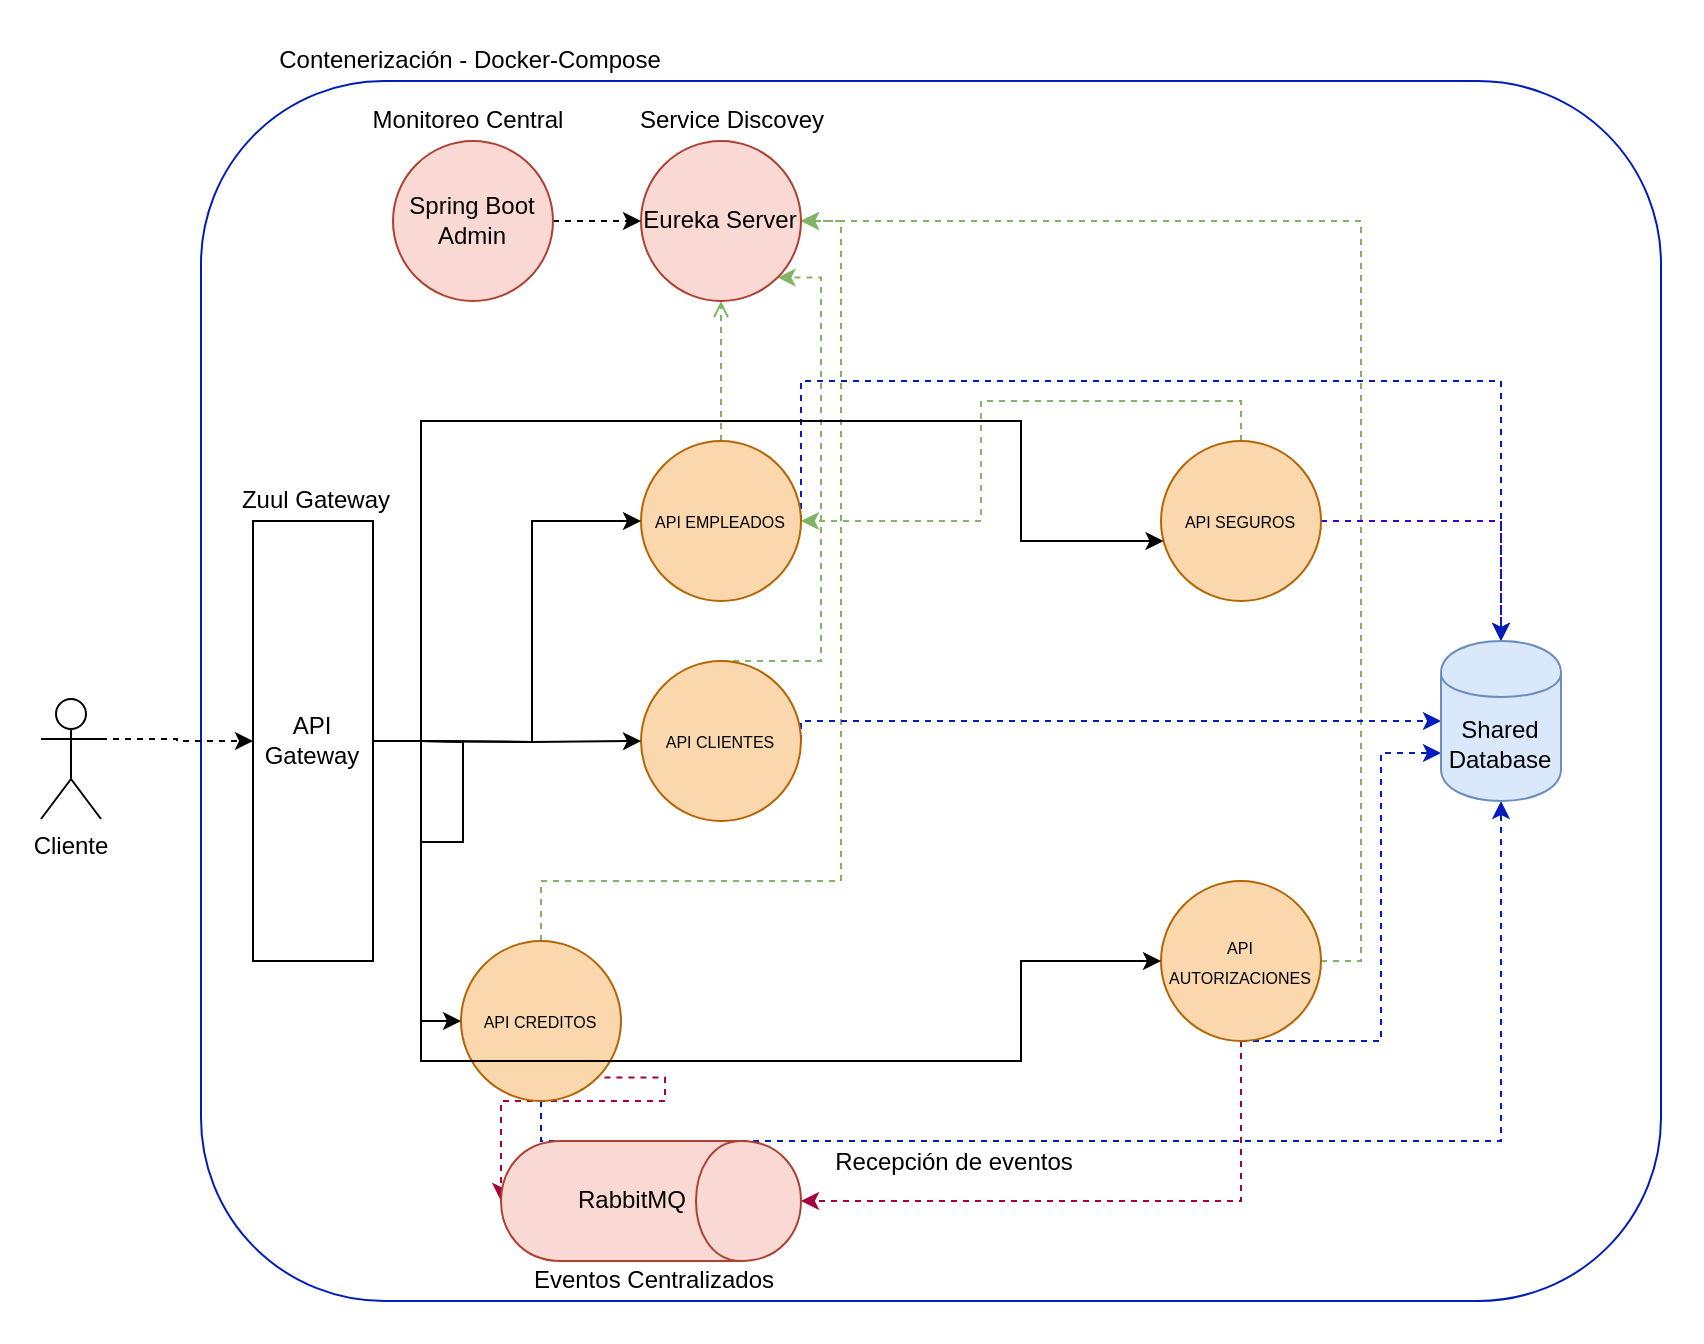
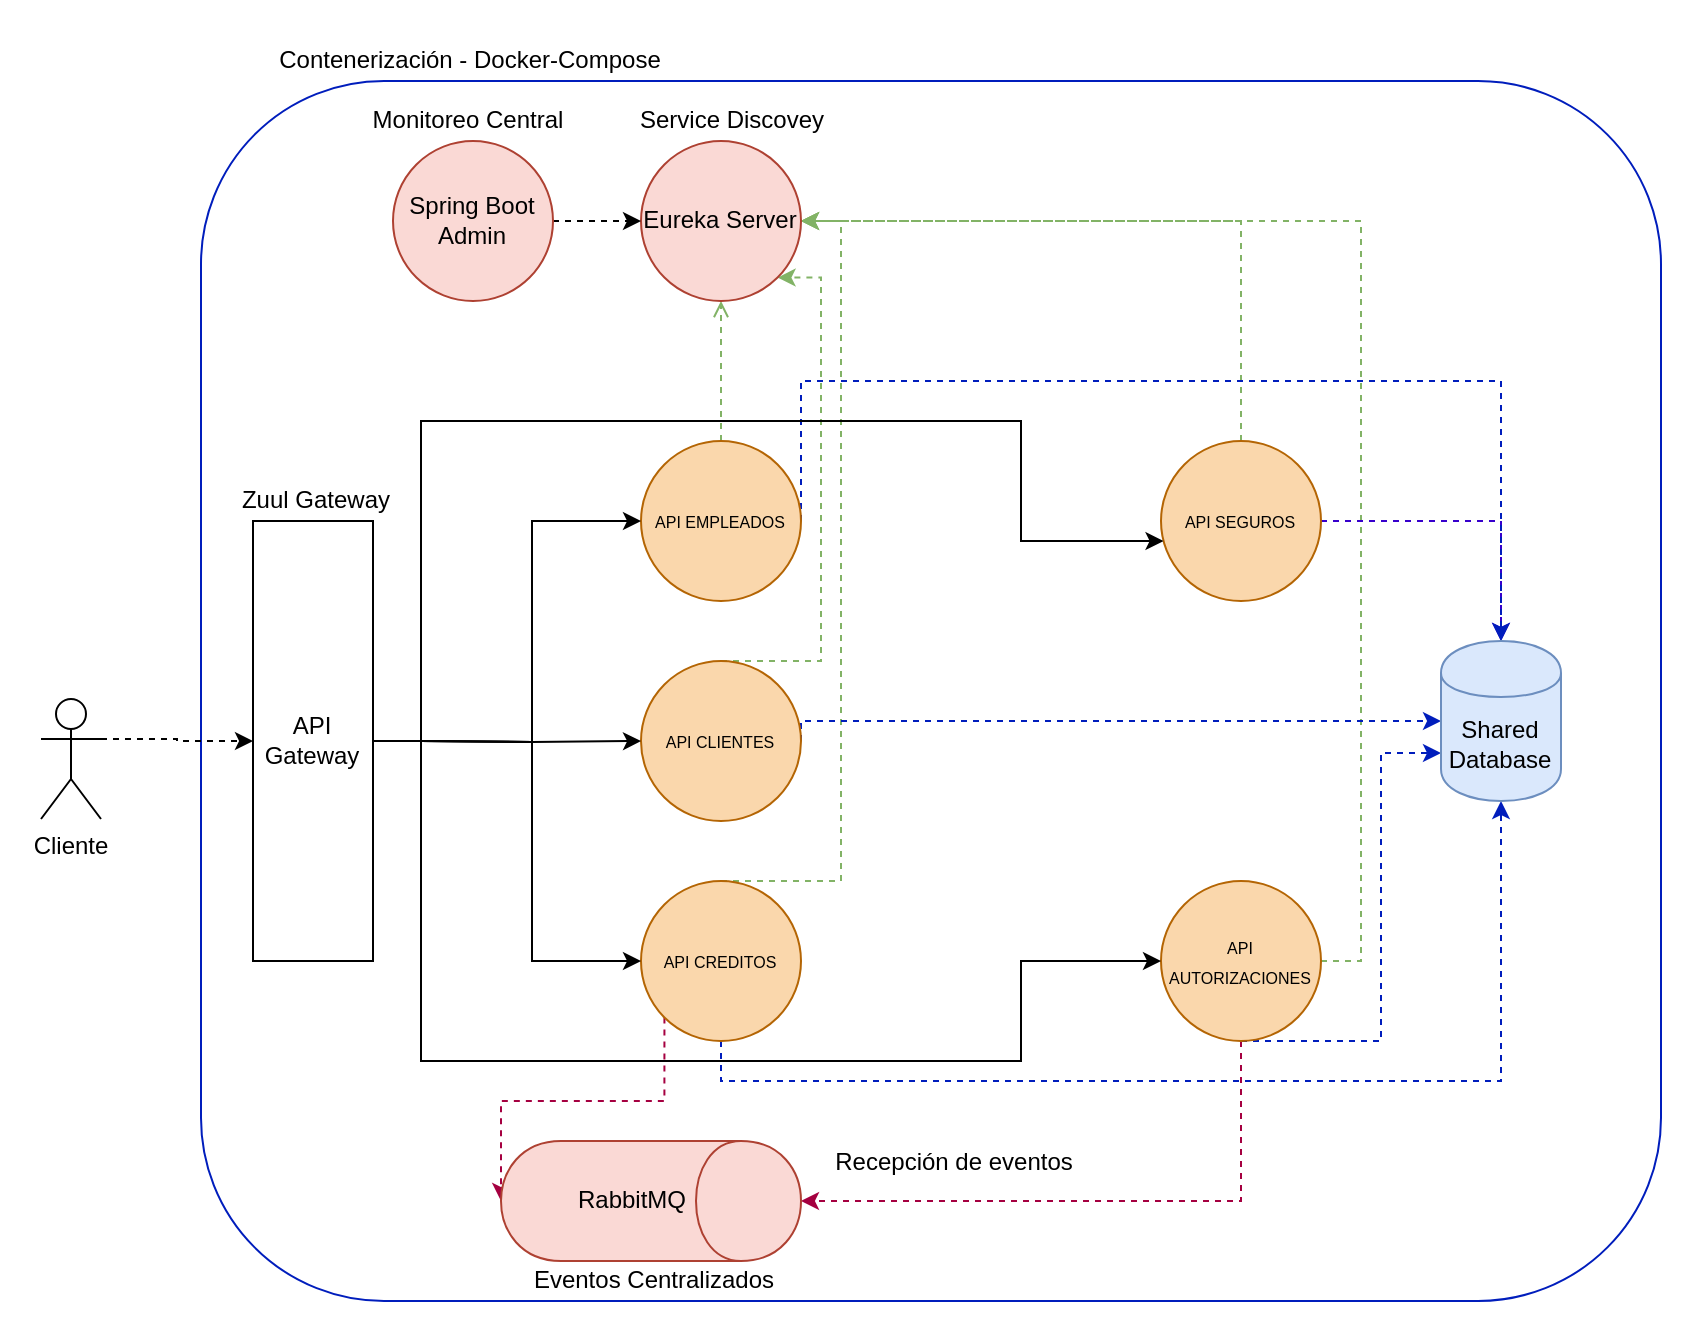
(981, 413) -> (1241, 314)
(541, 1021) -> (721, 961)
